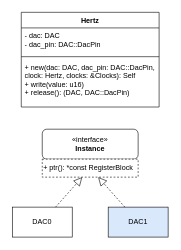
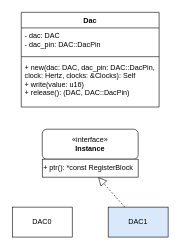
(90, 21) -> (90, 21)
(90, 168) -> (90, 168)
(67, 194) -> none
